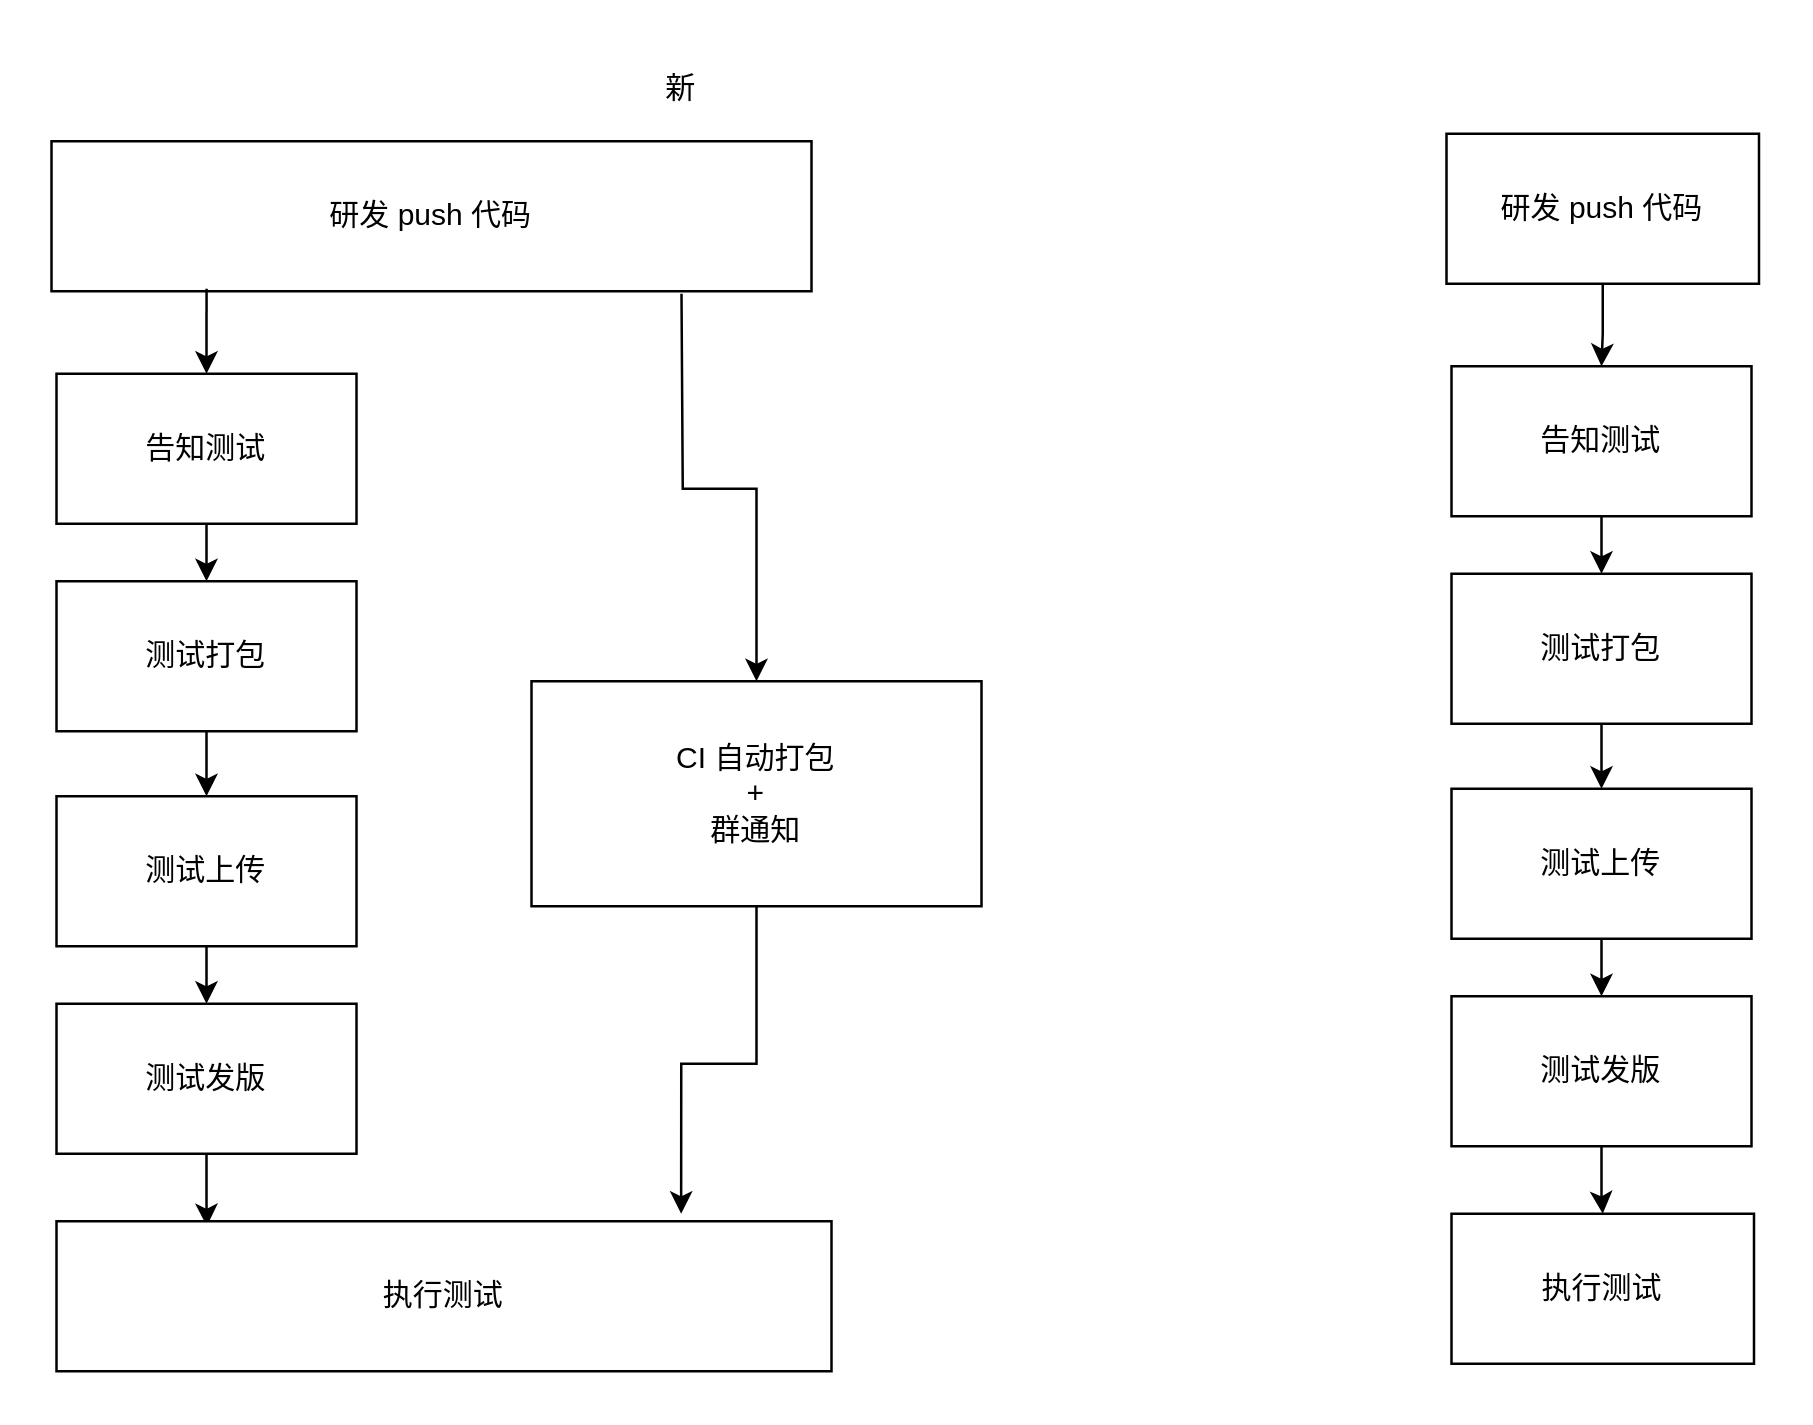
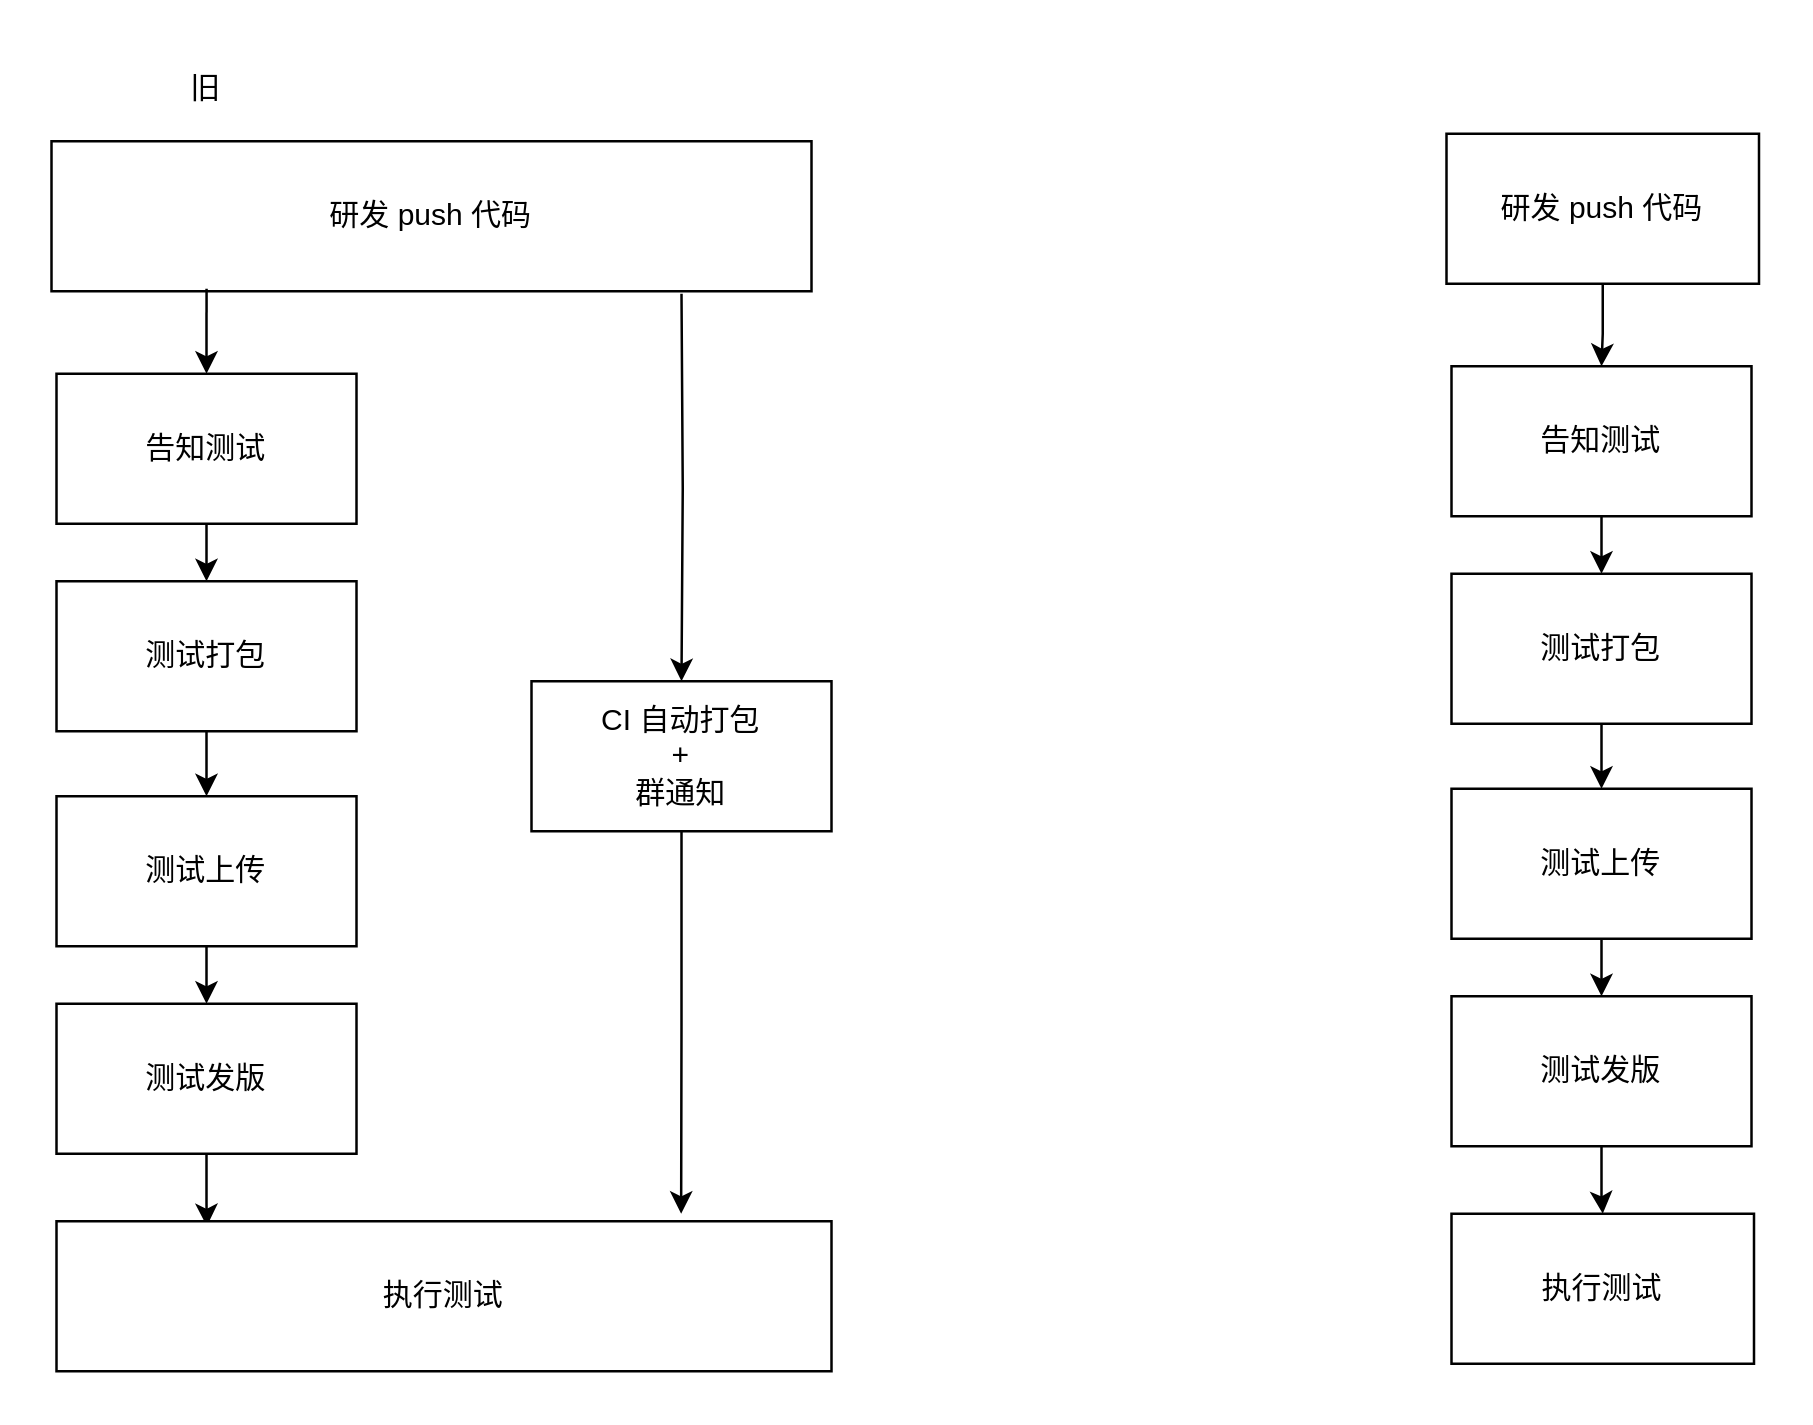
none -> (206, 89)
(681, 89) -> none
(756, 794) -> (681, 756)
